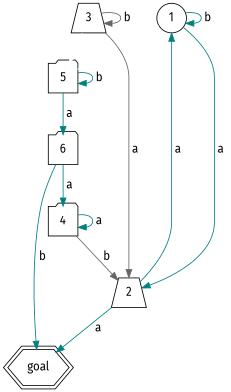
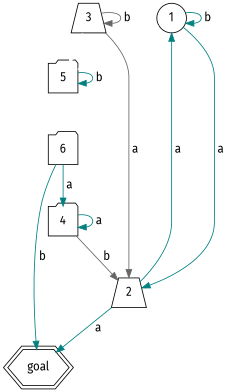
(63, 110) -> none
